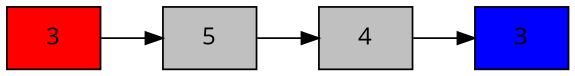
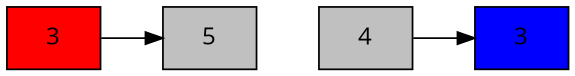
(279, 38) -> none
